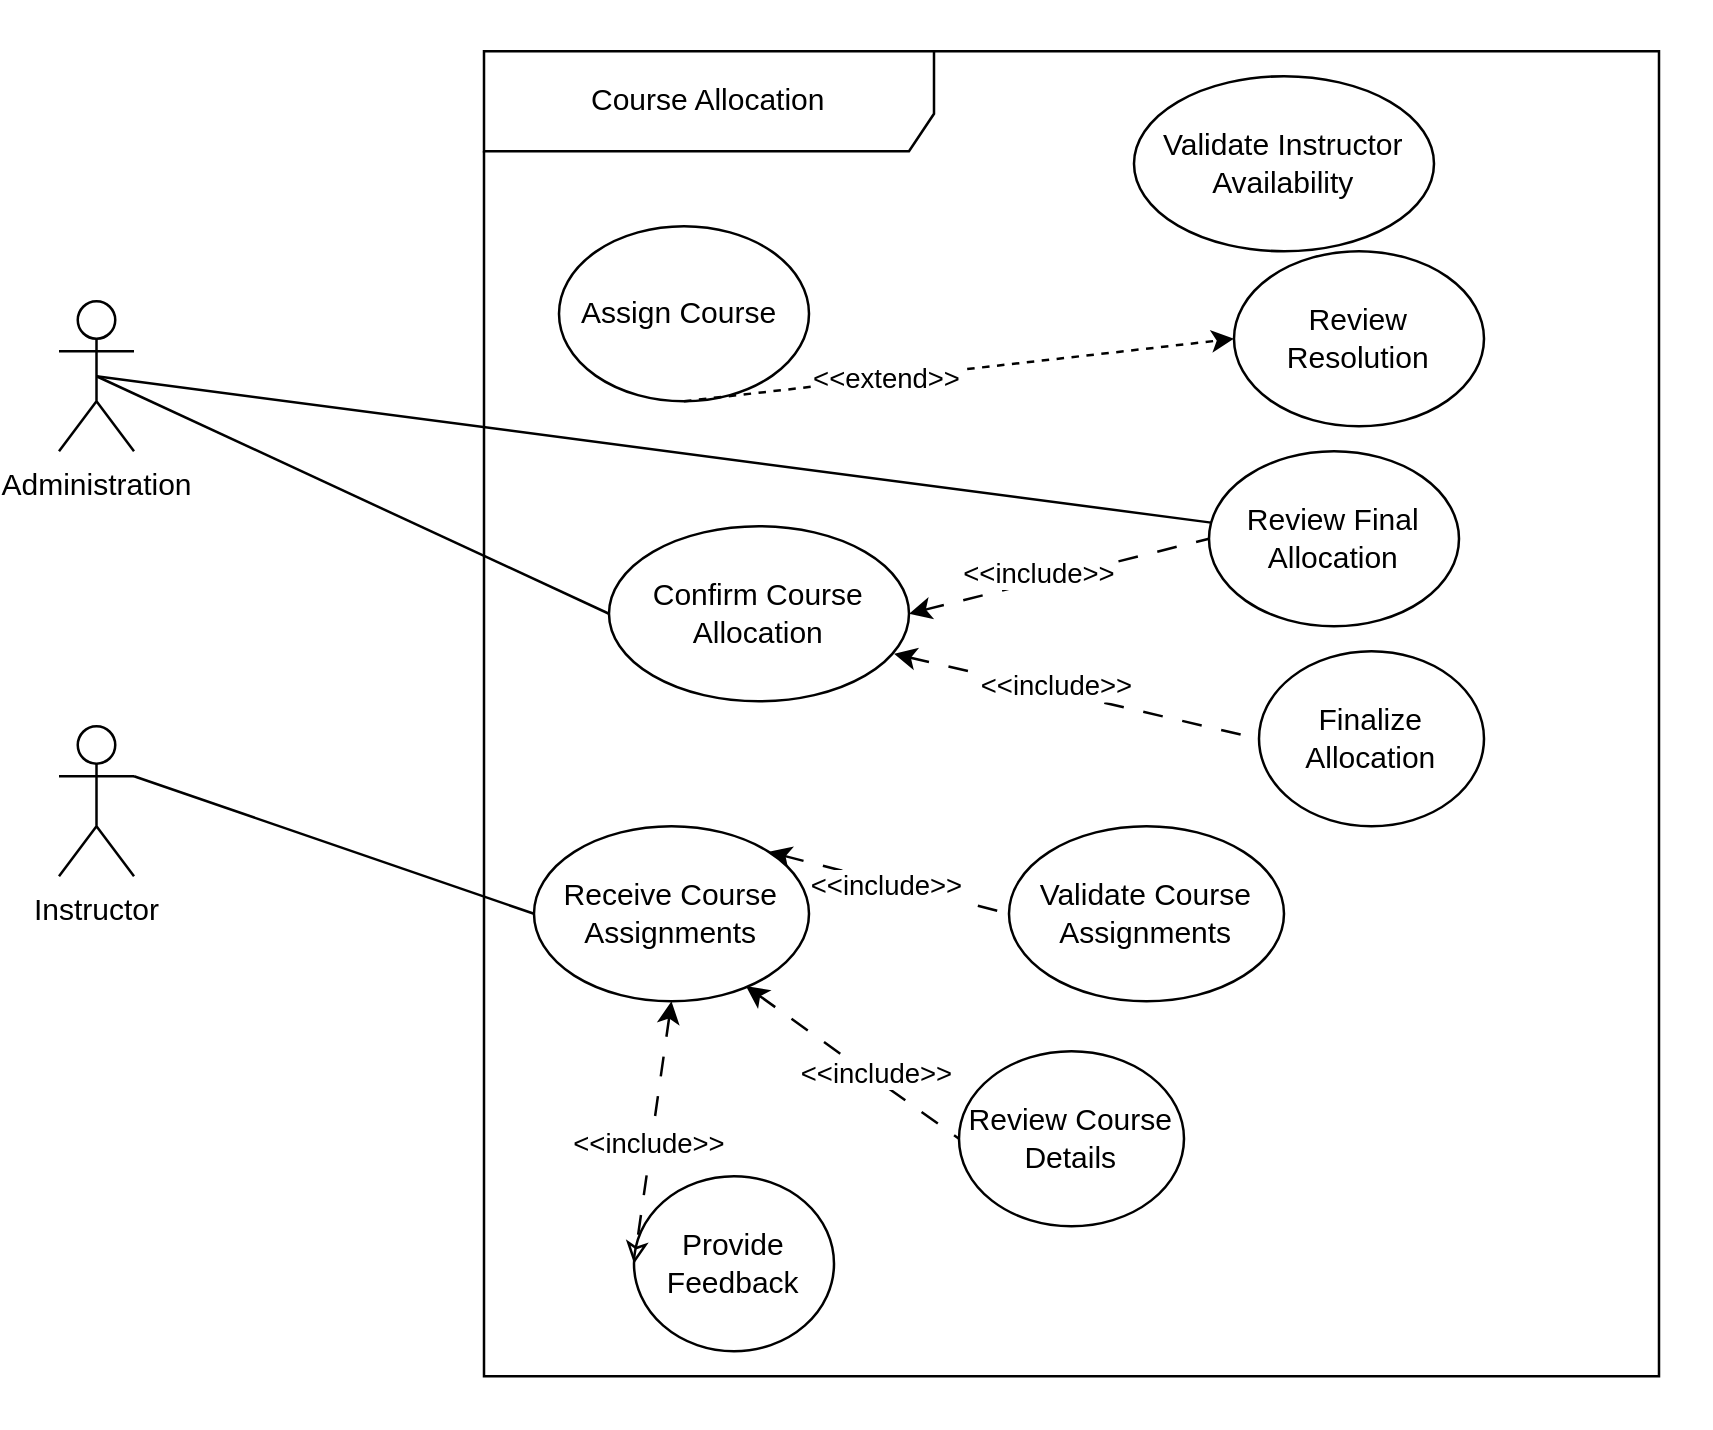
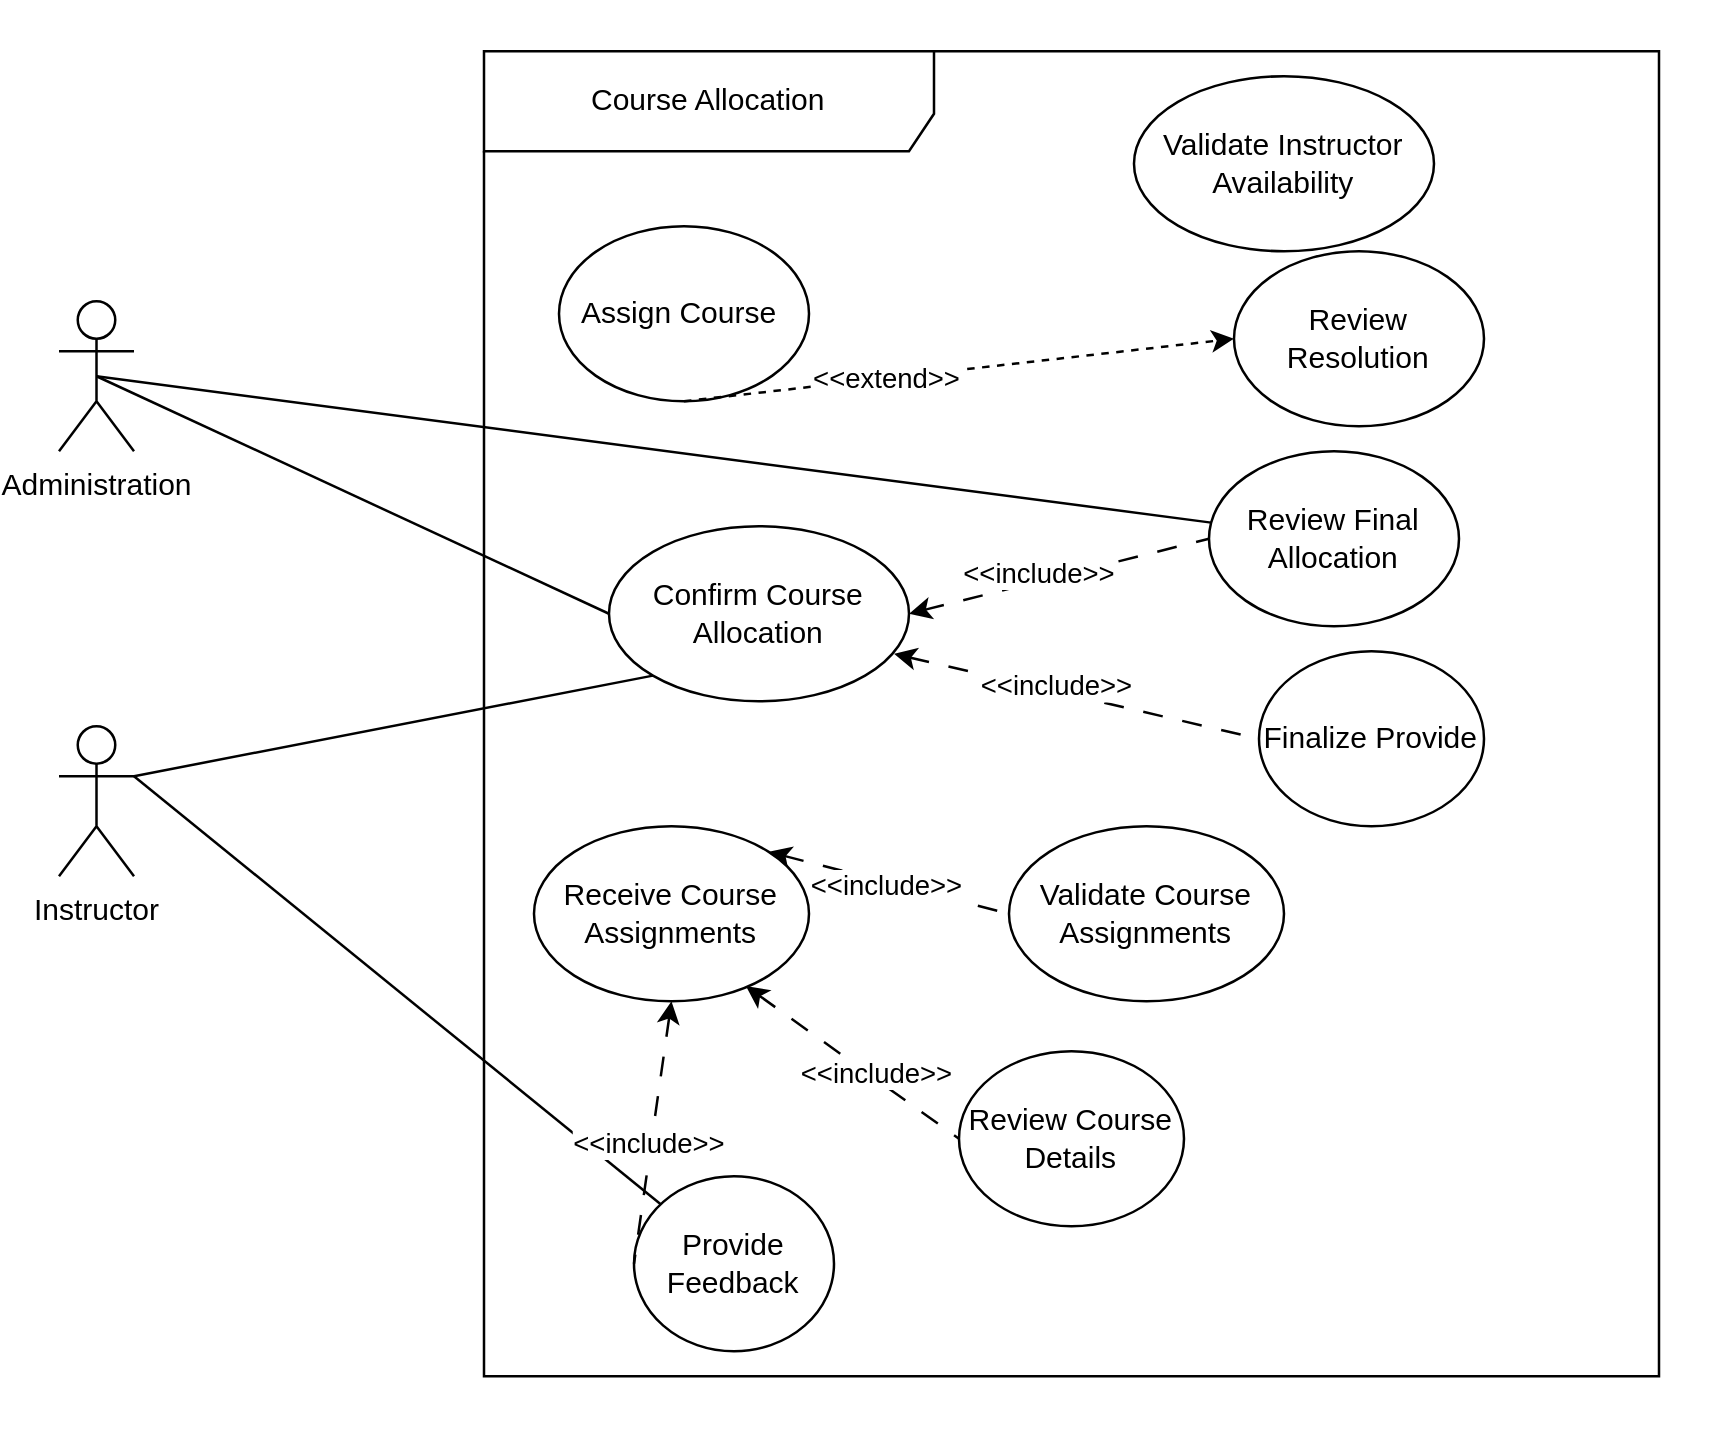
(1371, 739) -> (1371, 739)
none -> (309, 742)
(309, 837) -> (308, 918)
(636, 1246) -> (635, 1252)
